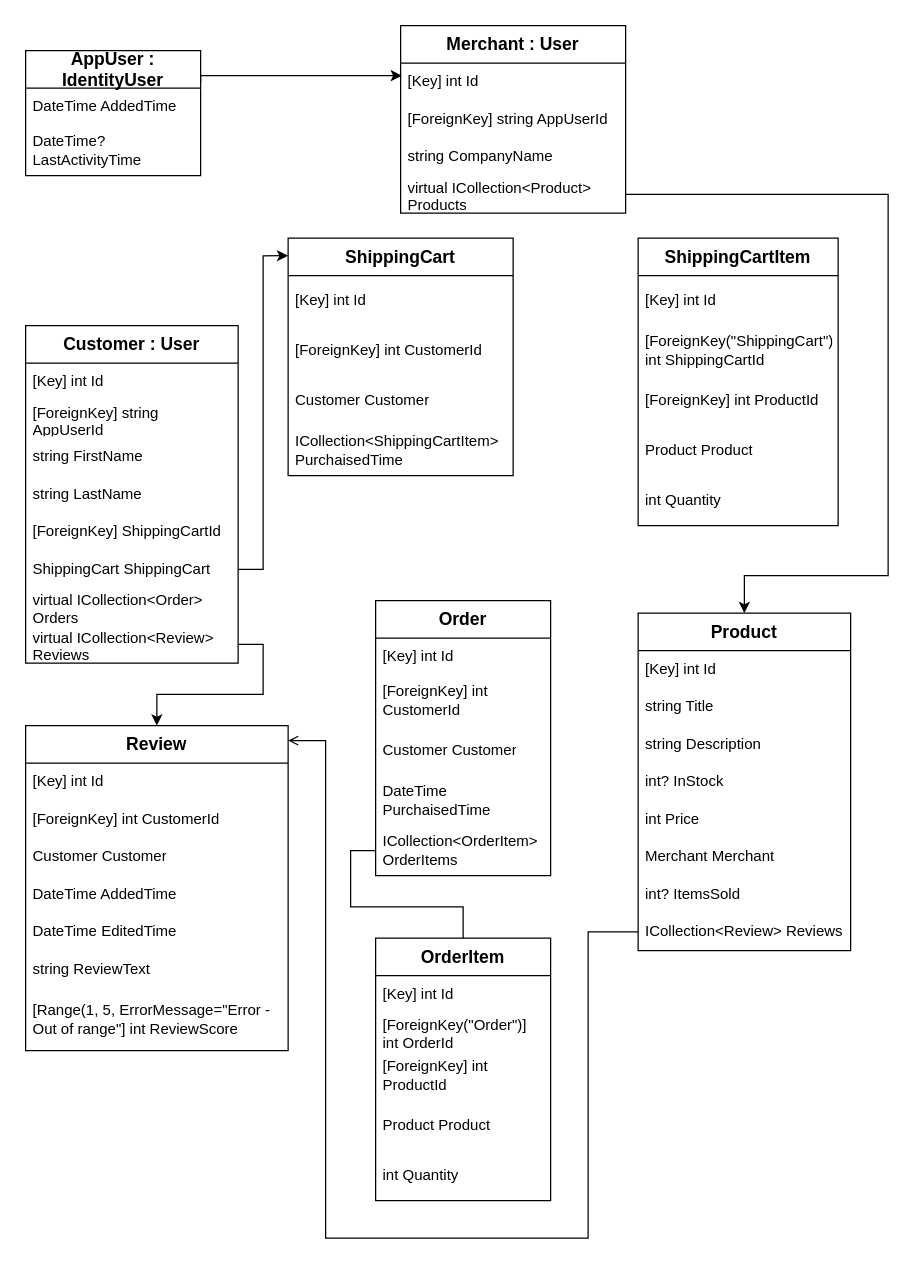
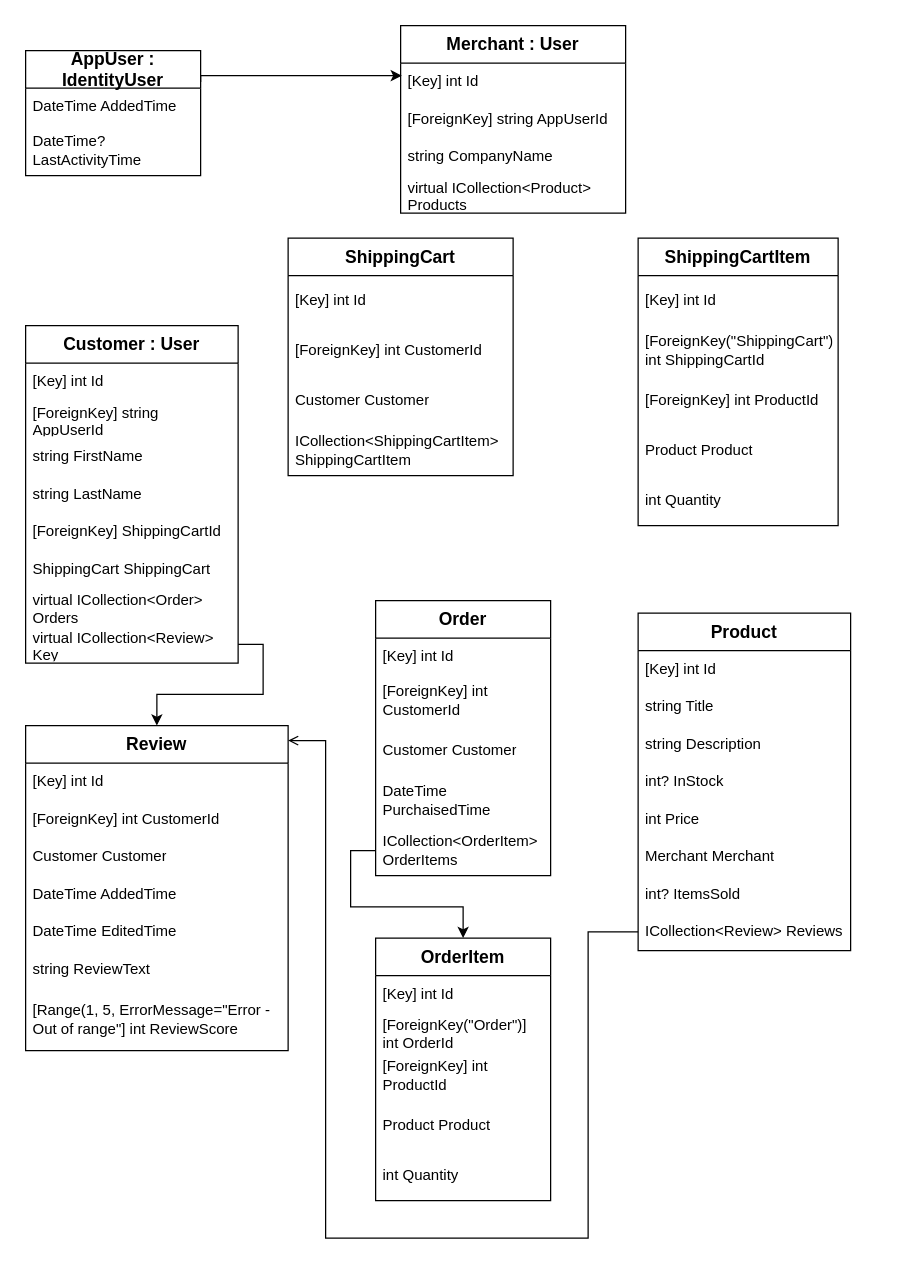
(888, 340) -> none
(263, 416) -> none
(402, 451) -> (402, 451)
(133, 644) -> (133, 644)
(463, 931) -> (463, 928)
